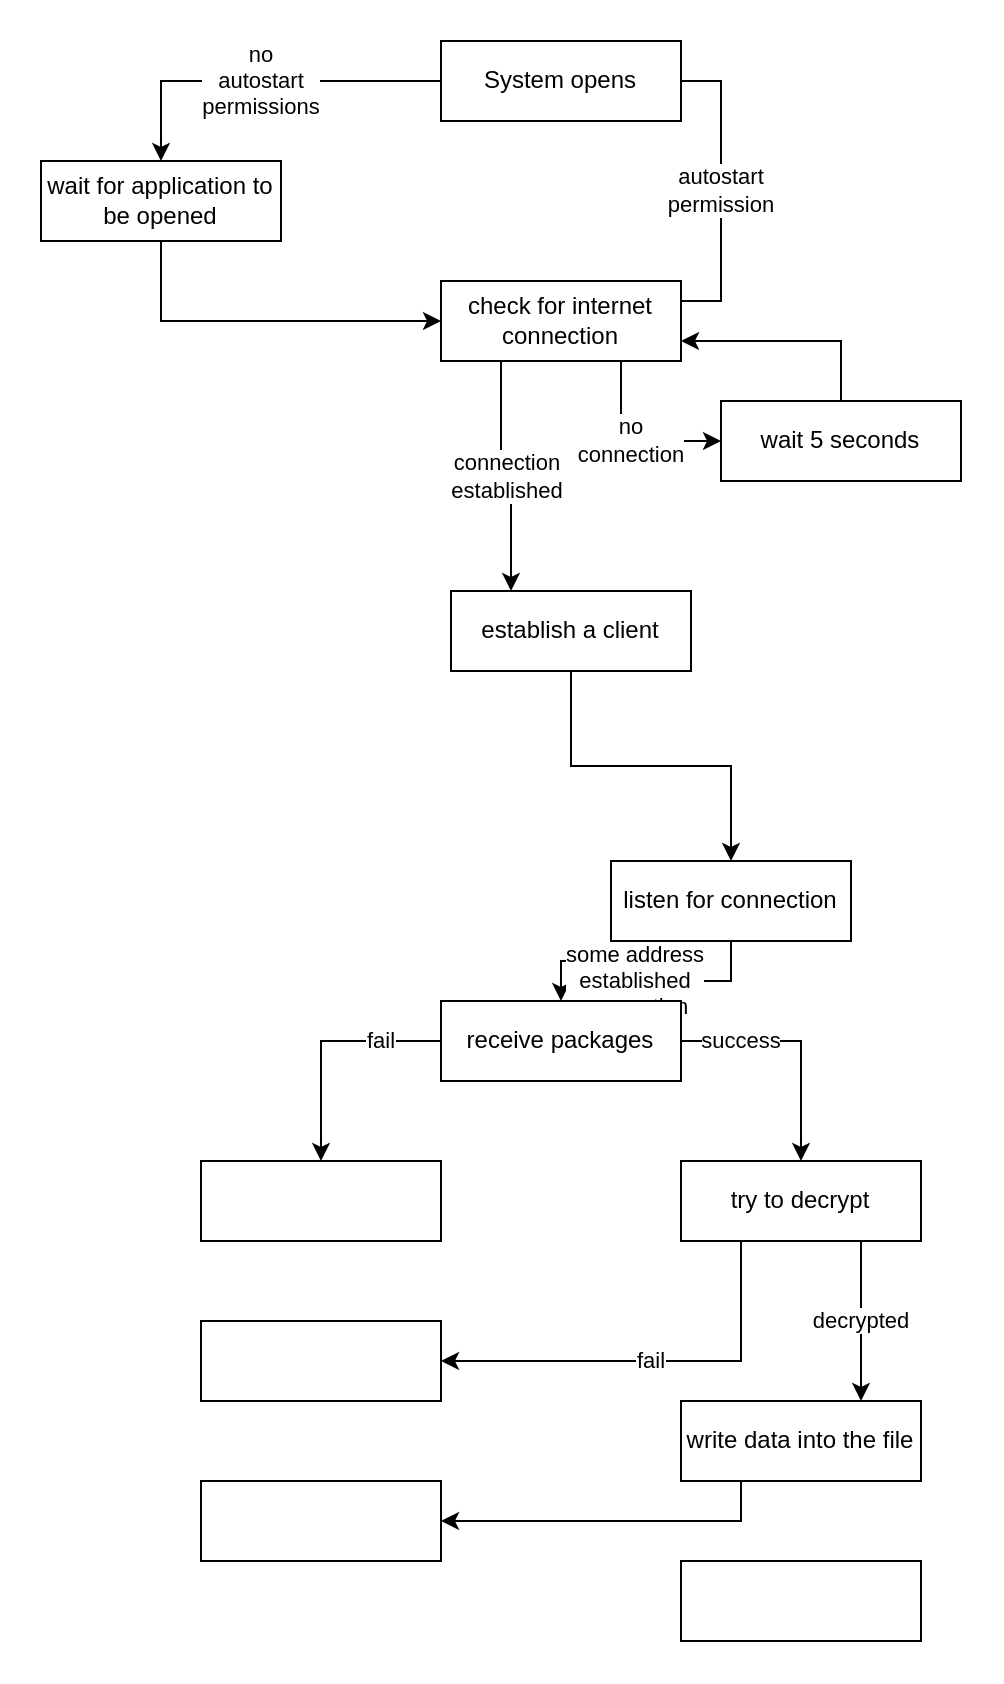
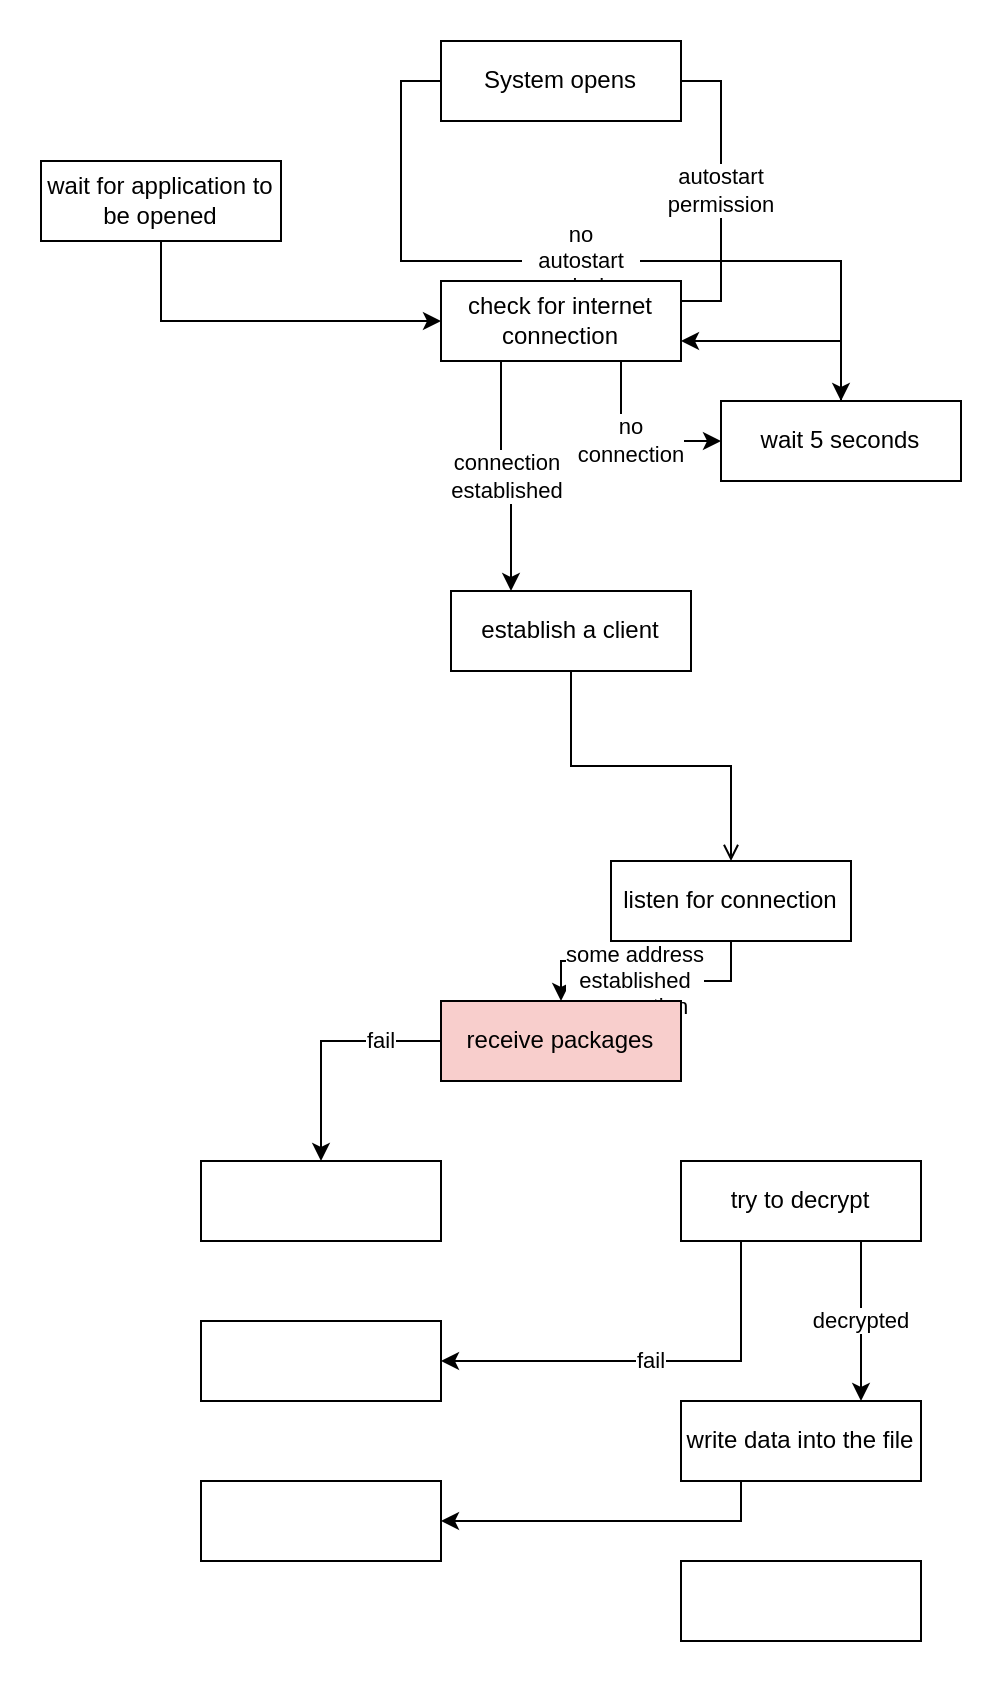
(161, 93) -> (401, 231)
(731, 846) -> (731, 848)
(561, 1041) -> (561, 1041)
(794, 1041) -> none
